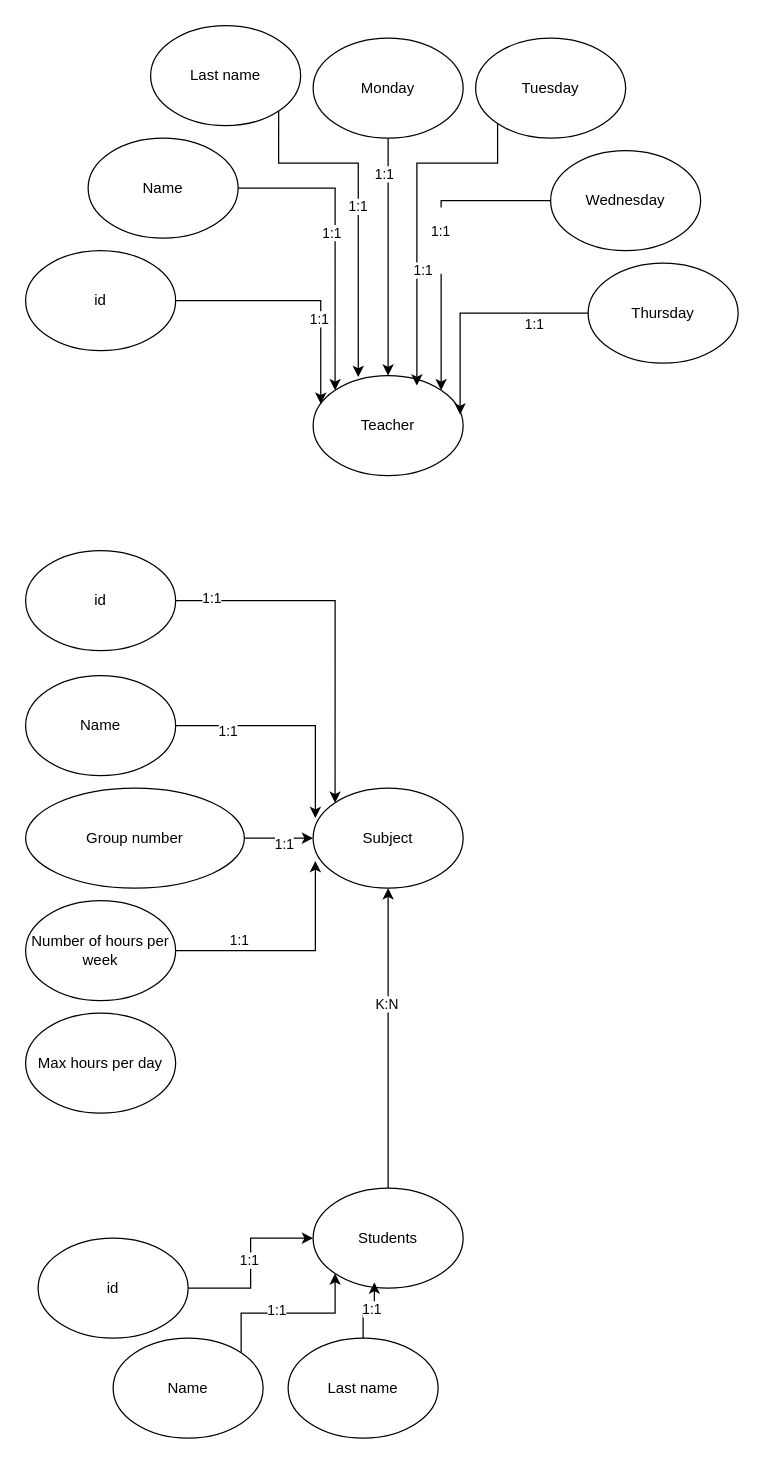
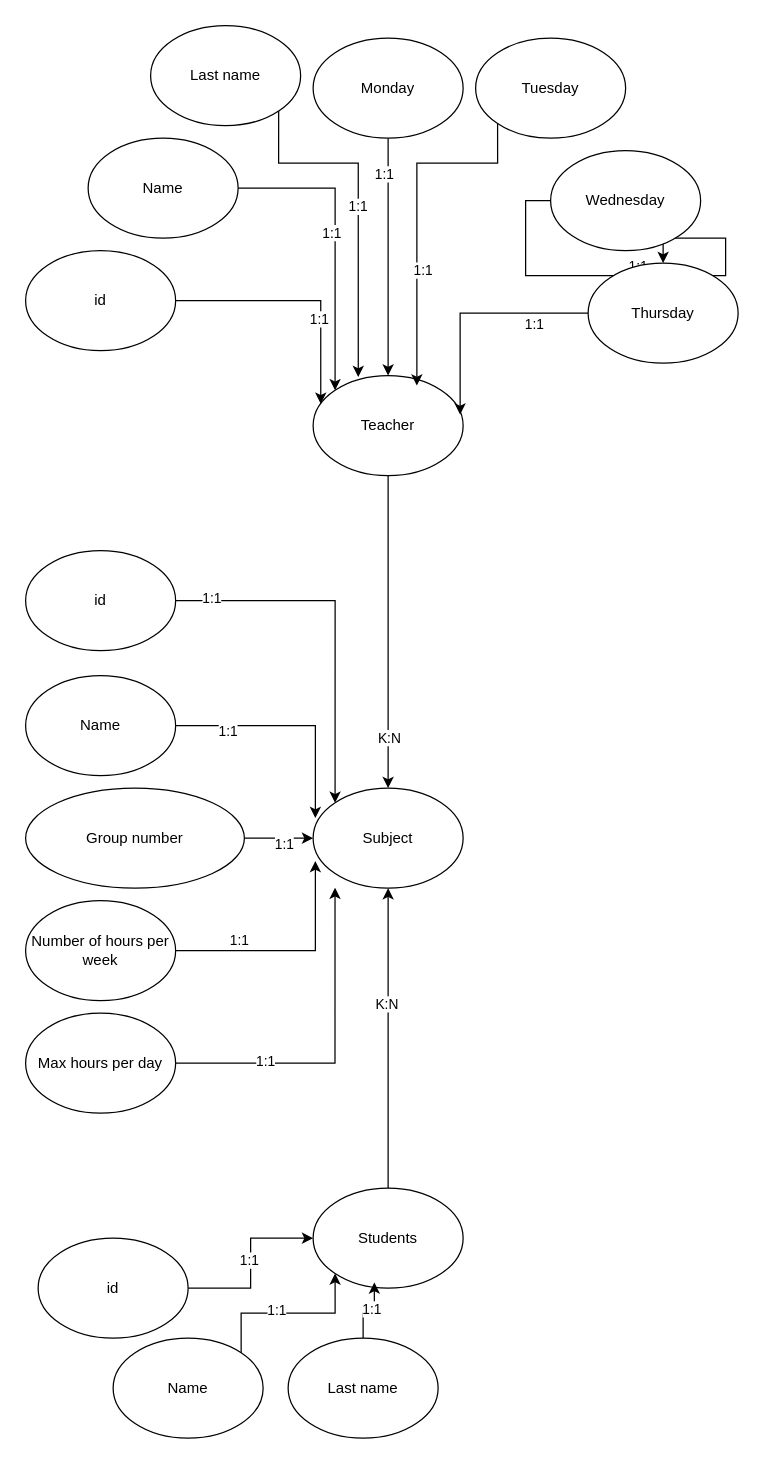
(441, 327) -> (532, 276)
none -> (388, 628)
none -> (335, 1059)
